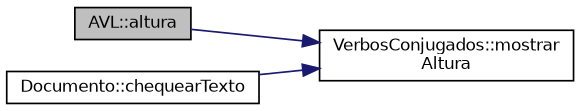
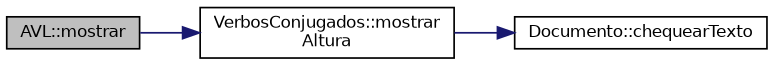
(133, 24) -> (73, 33)
(281, 72) -> (476, 33)
